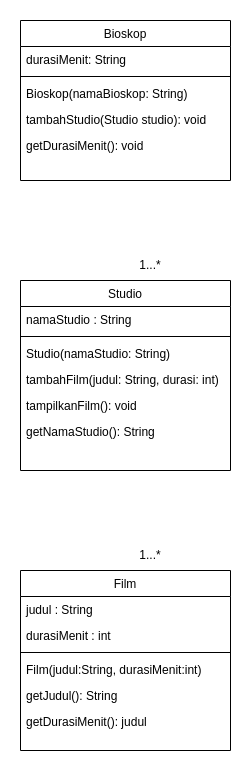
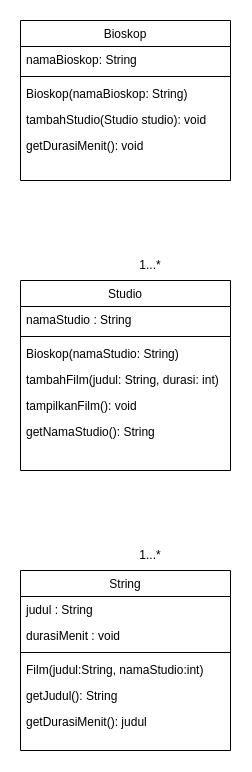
(82, 60) -> (84, 60)
(106, 354) -> (109, 354)
(125, 584) -> (125, 584)
(74, 636) -> (77, 636)
(126, 670) -> (125, 670)
